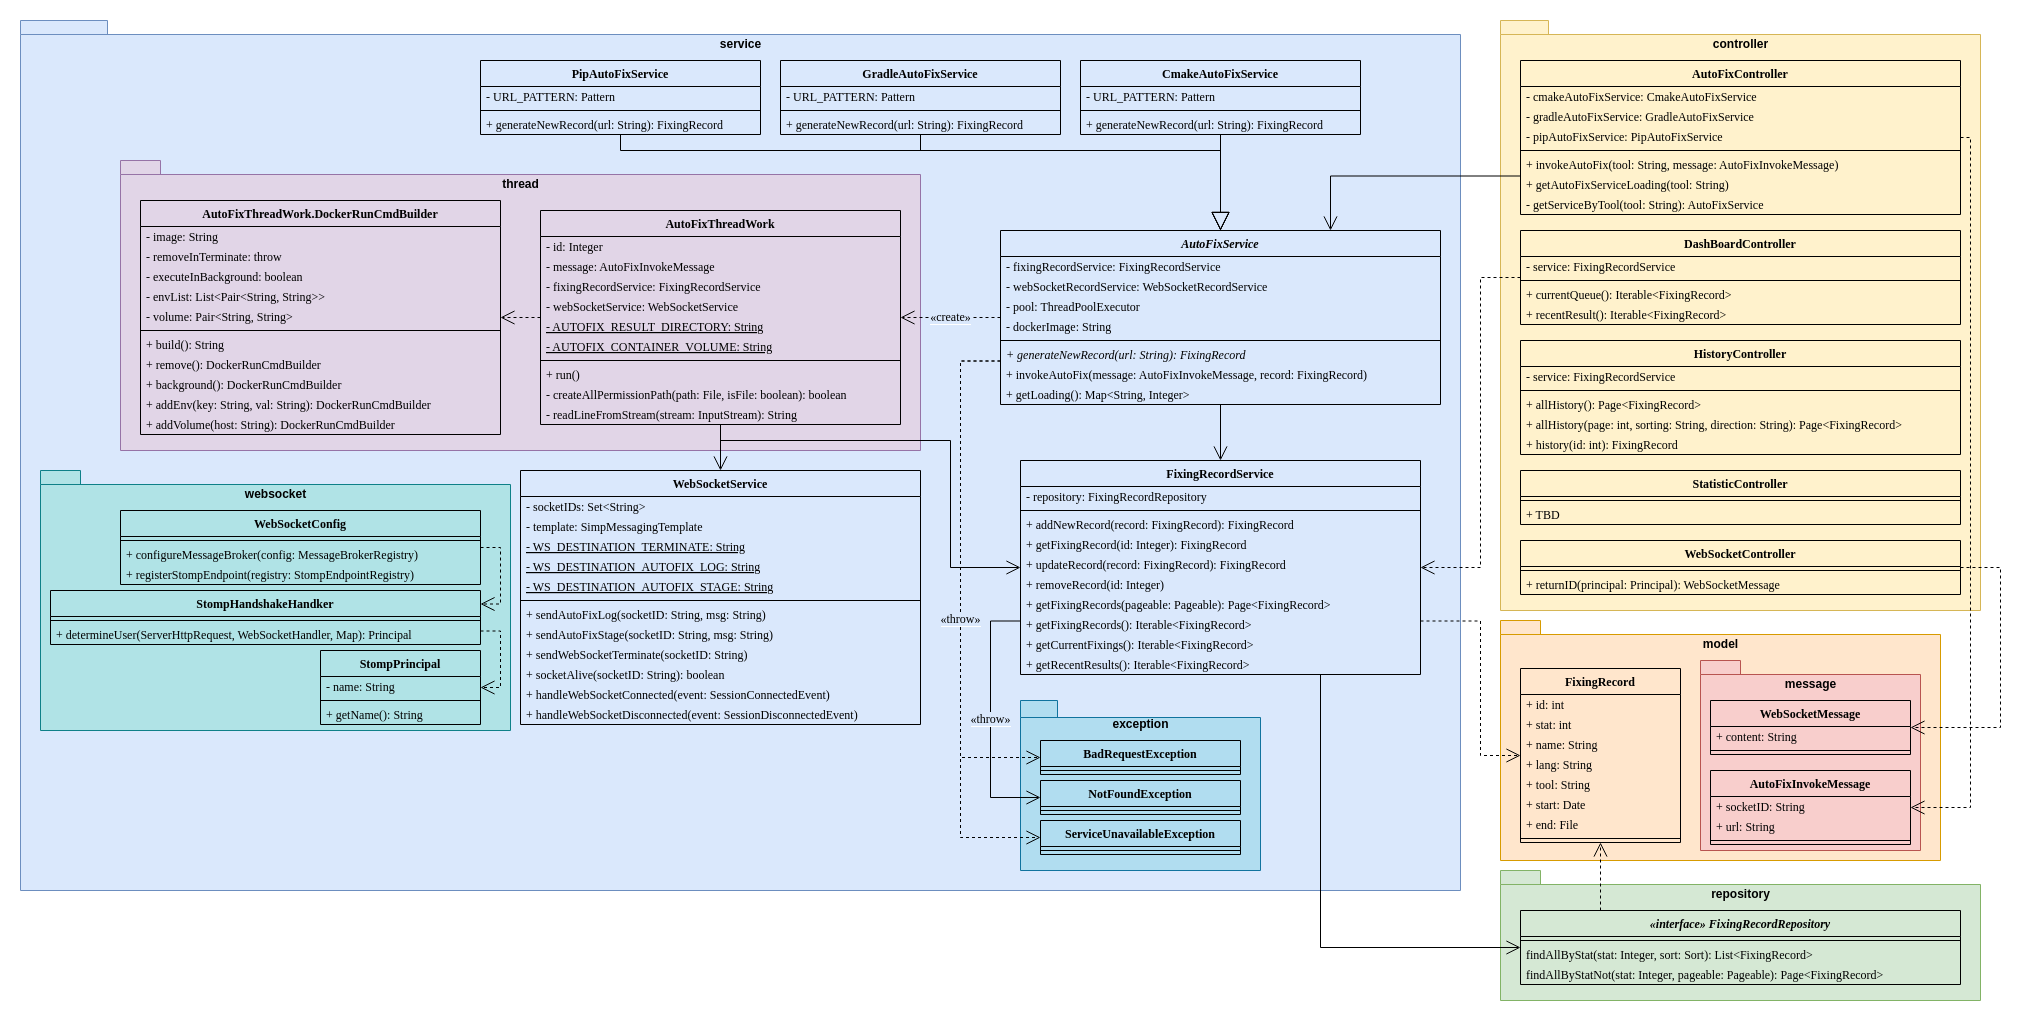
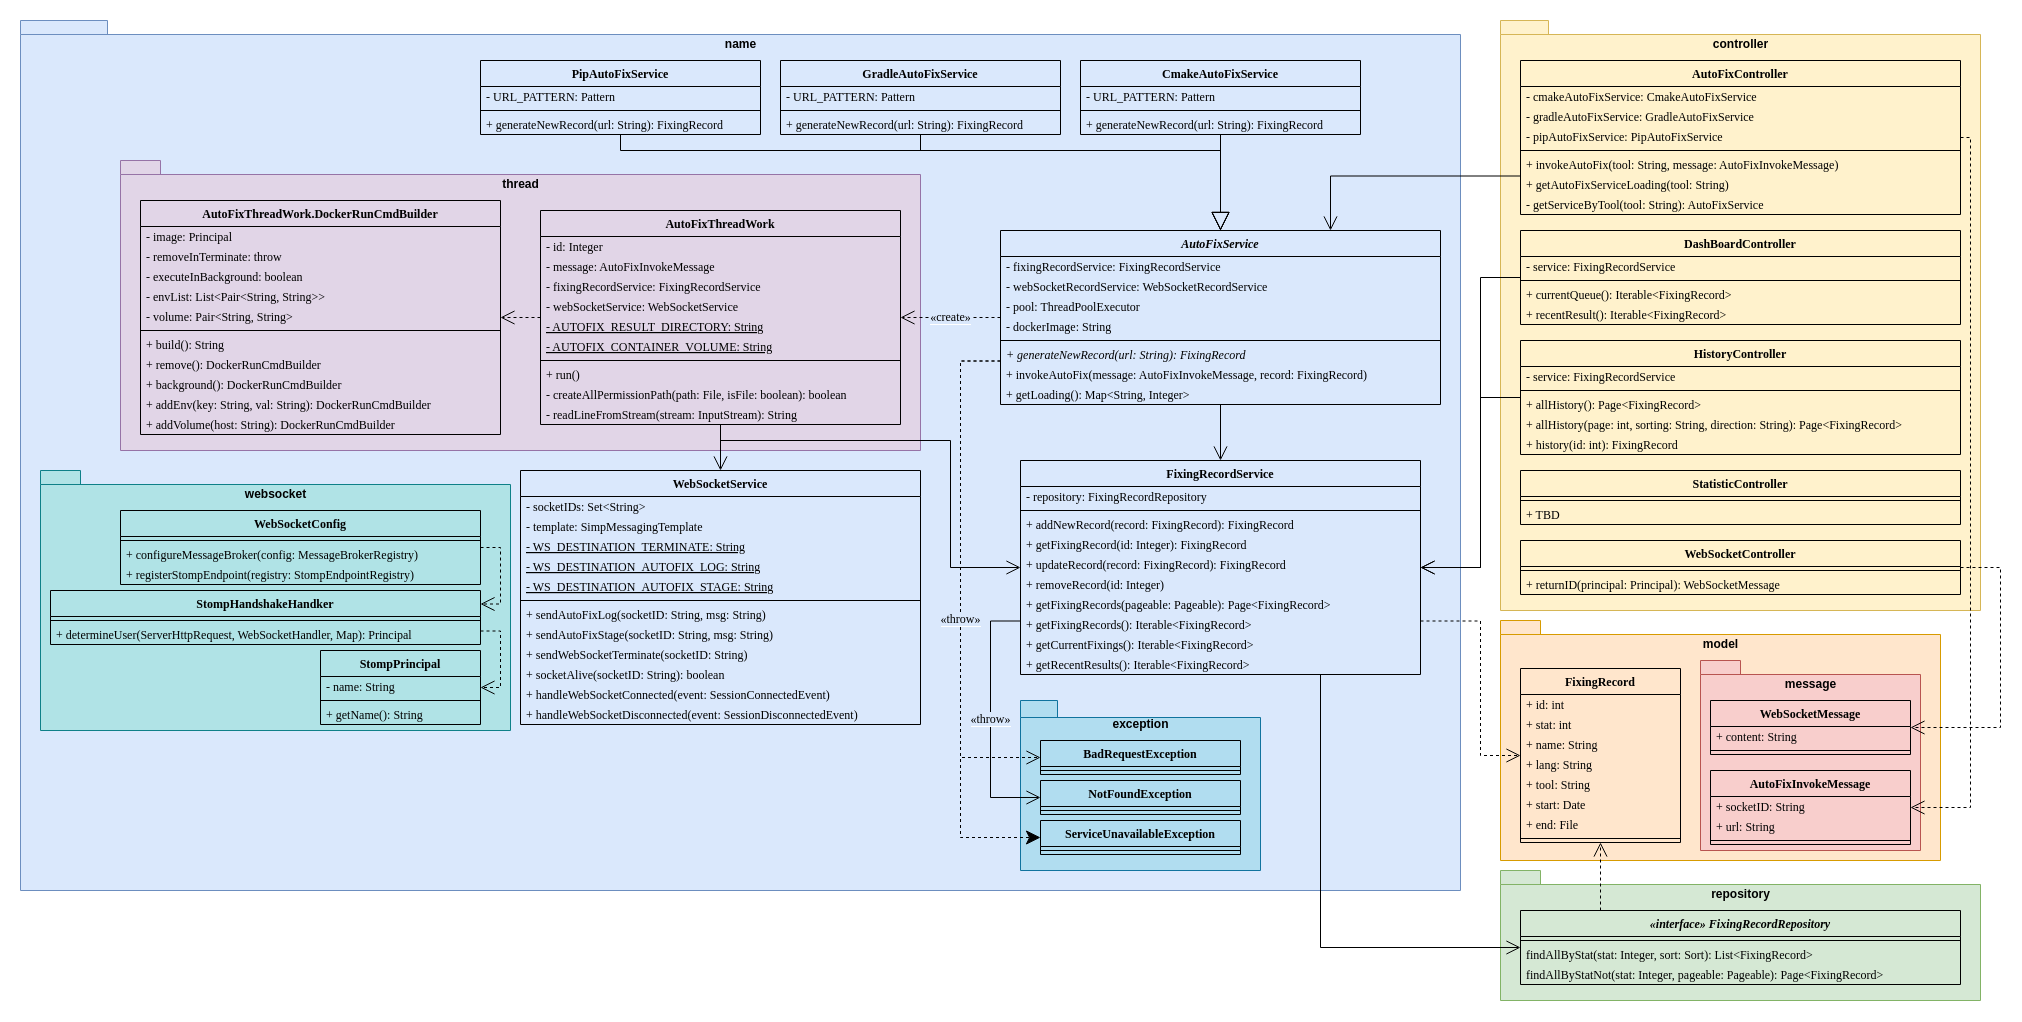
(741, 45) -> (741, 45)
(189, 237) -> (196, 237)
(1481, 317) -> (1481, 317)
none -> (1502, 398)
(1032, 838) -> (1028, 838)
